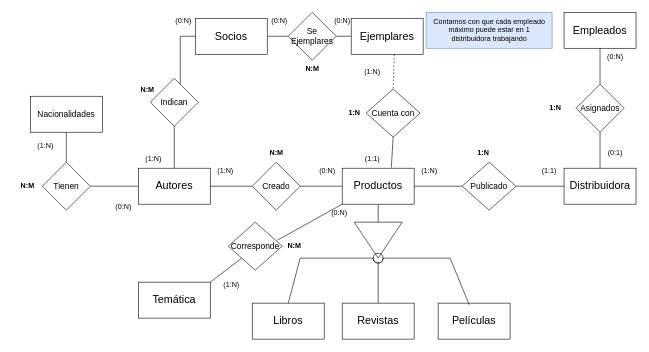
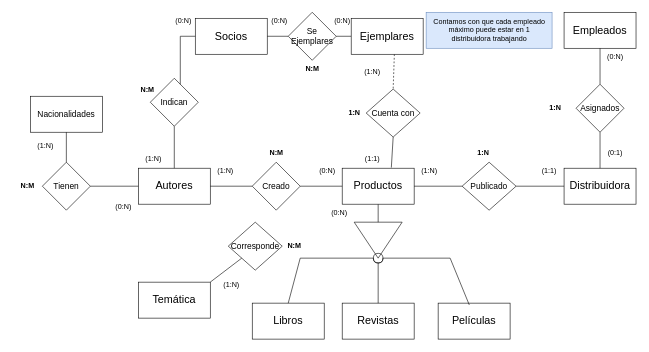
(310, 222) -> none
